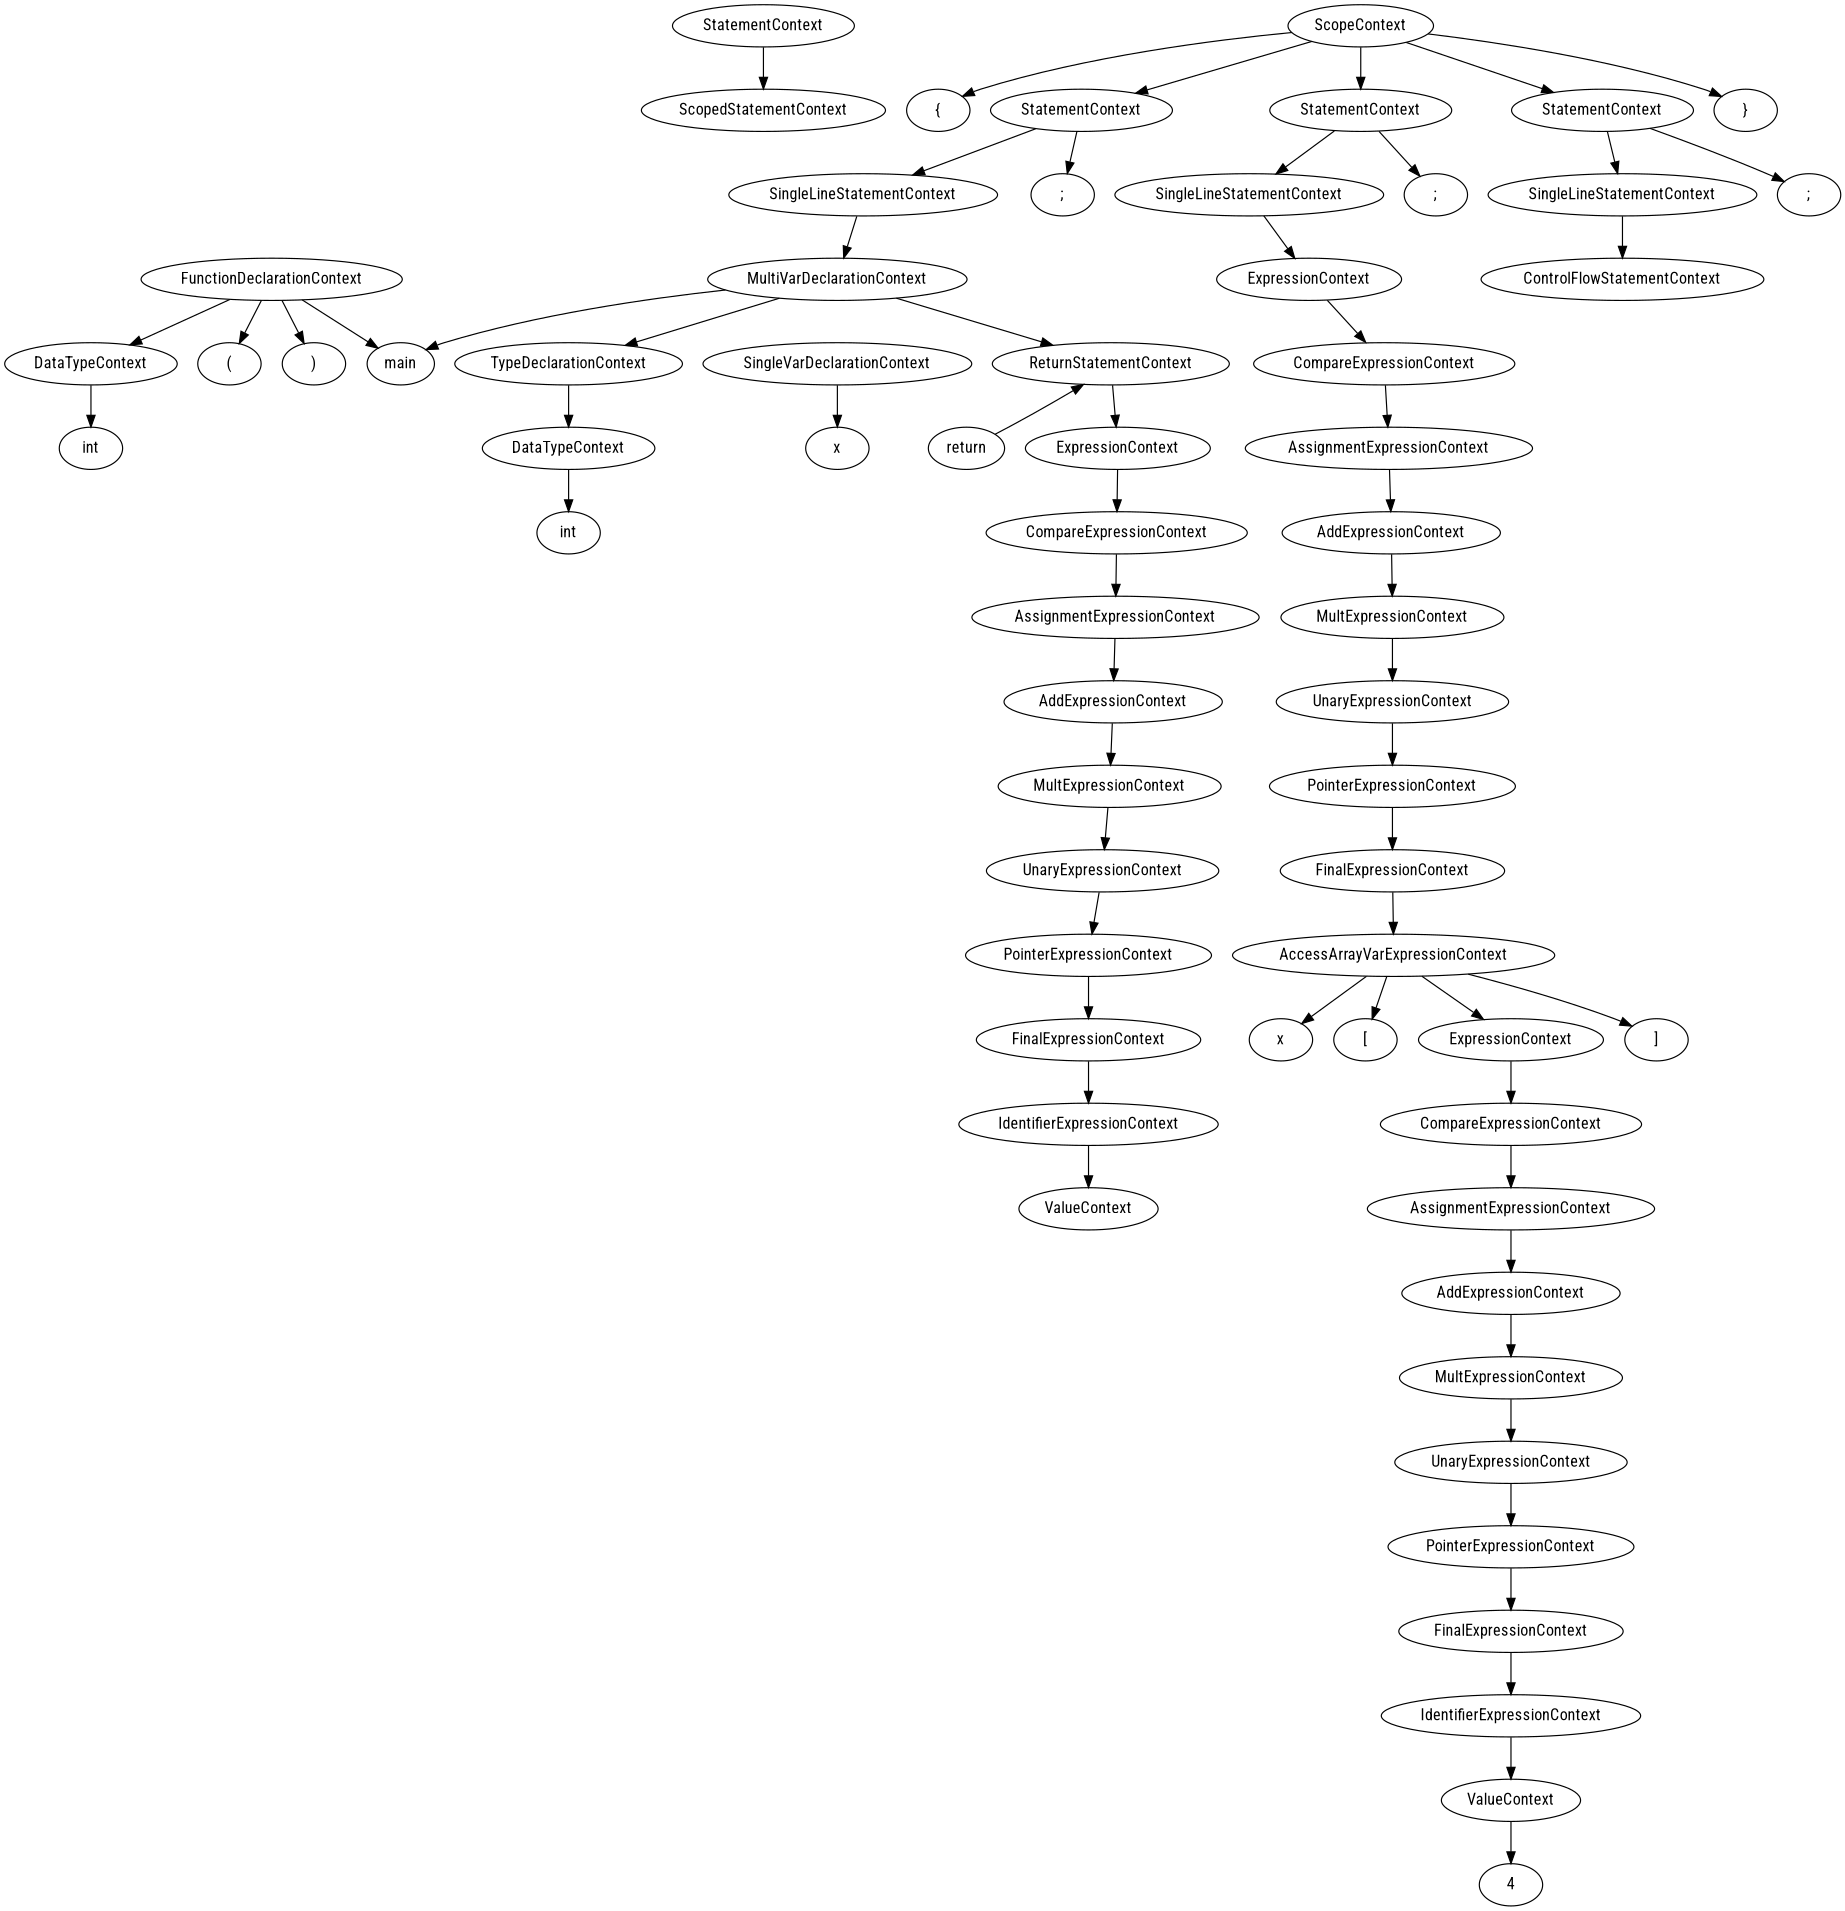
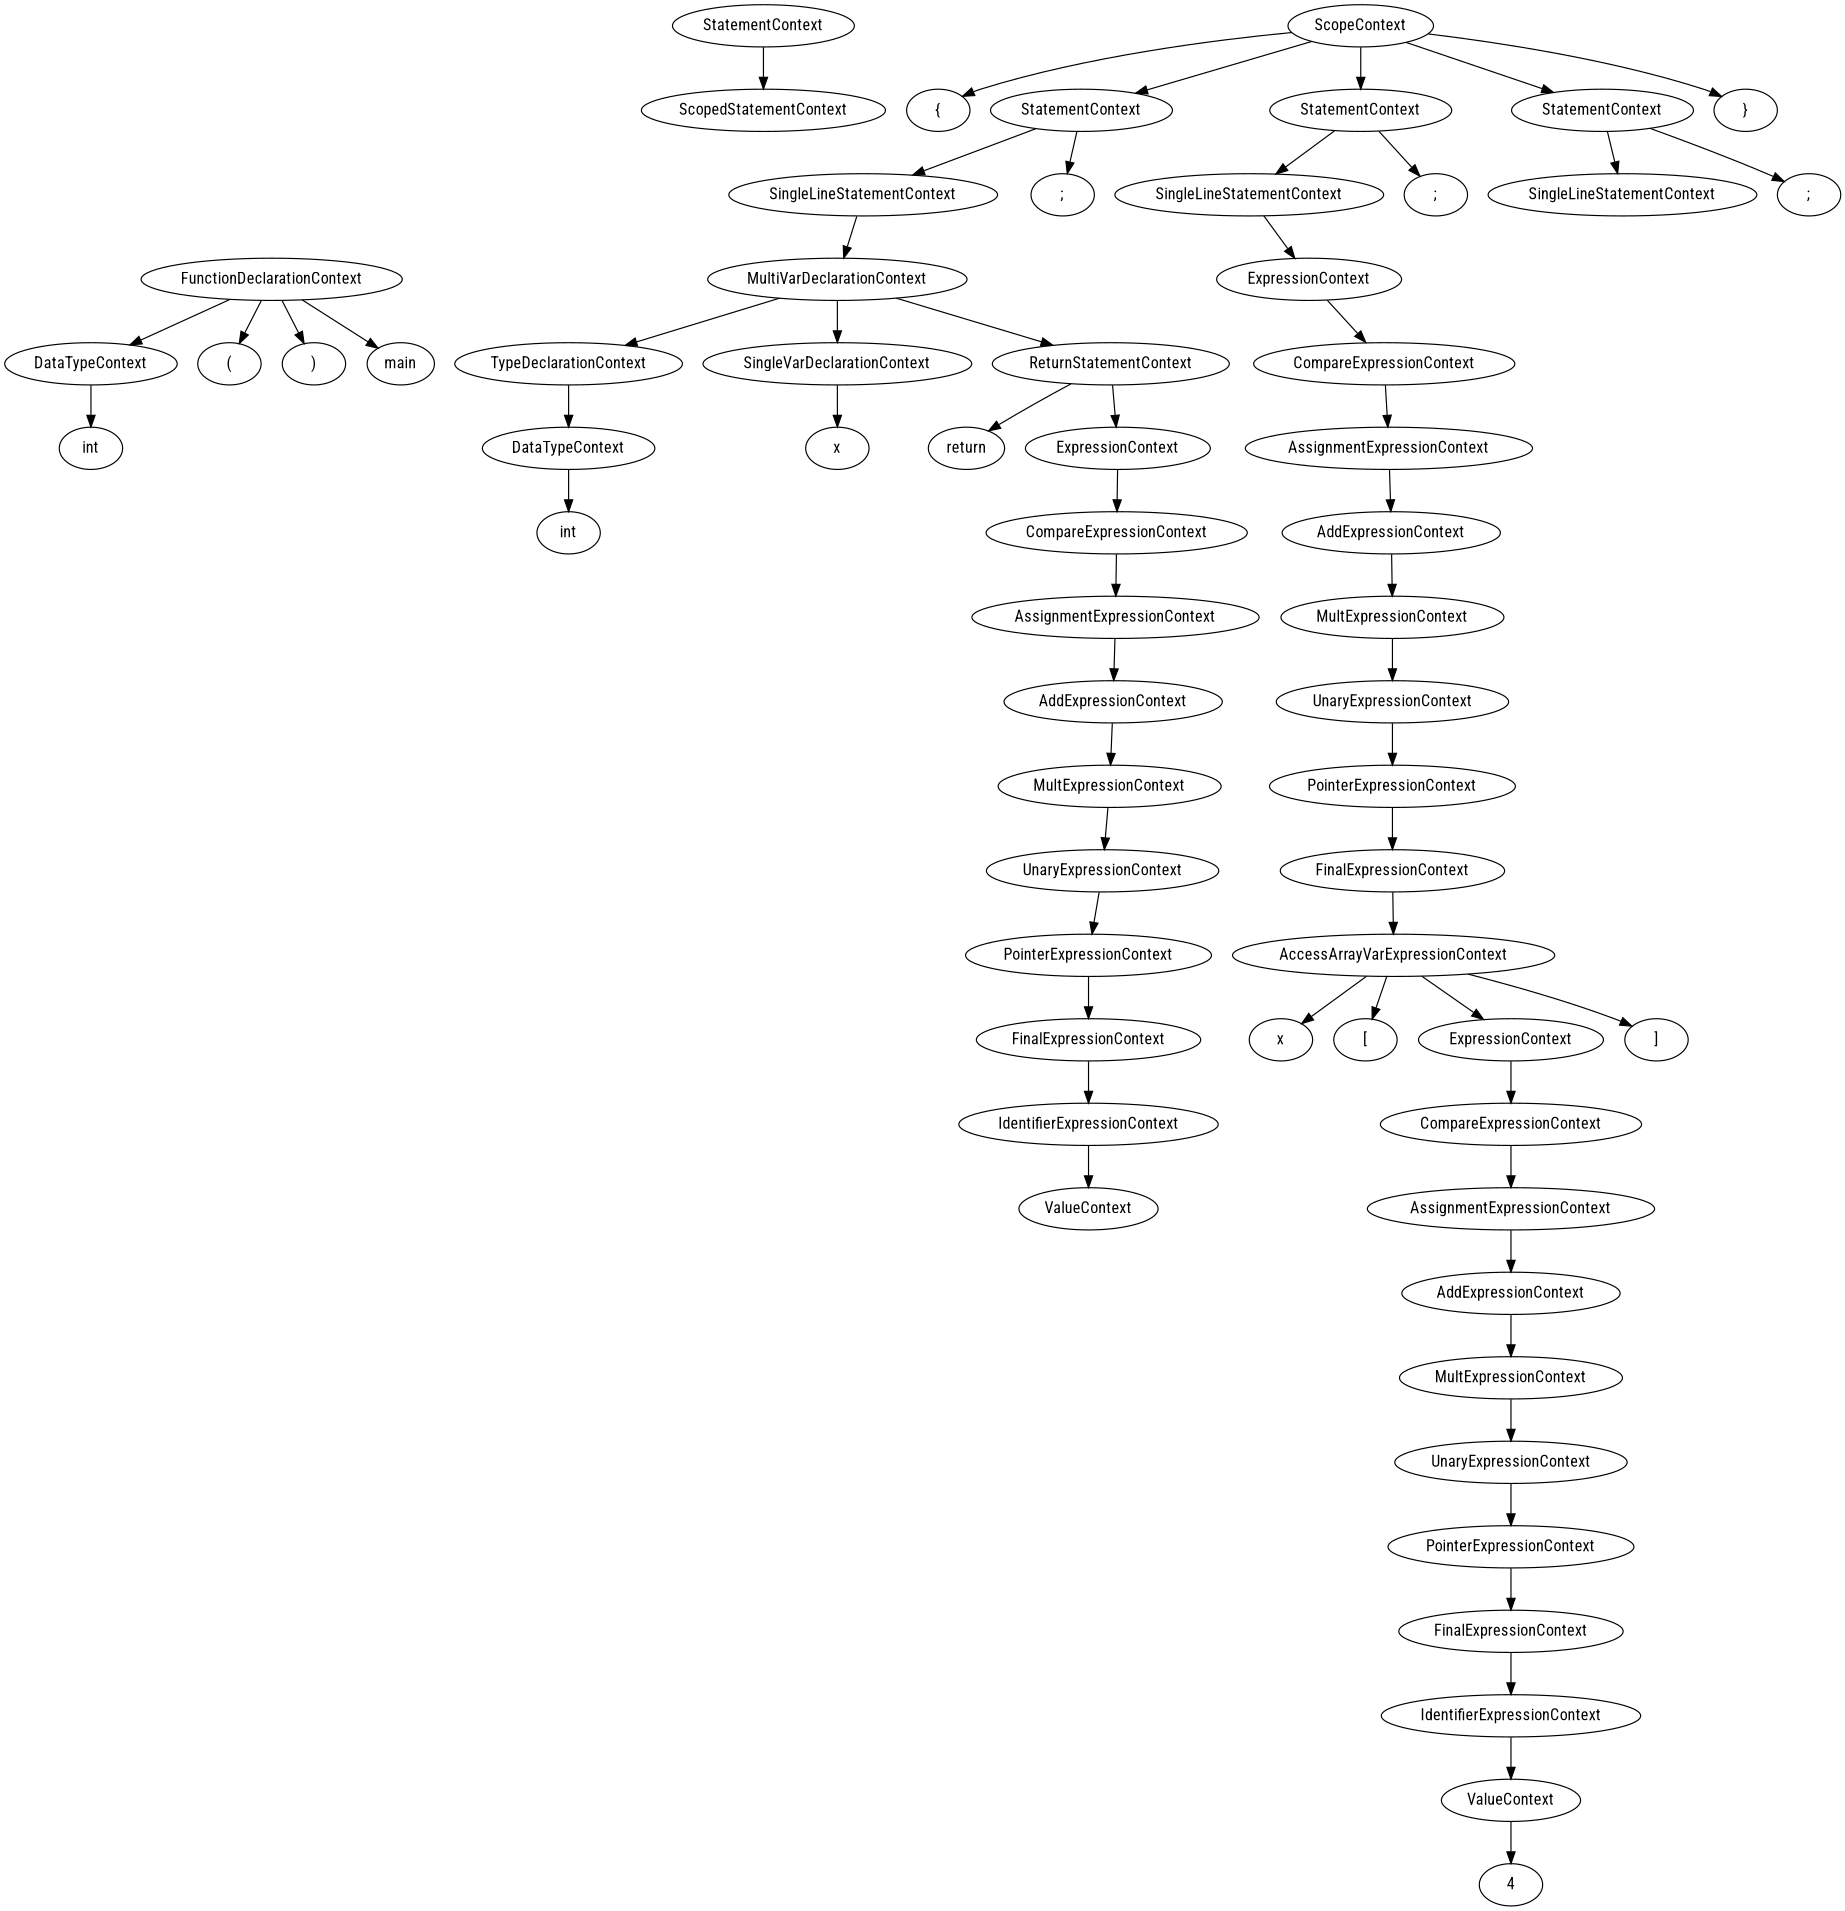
(1623, 279) -> none
(580, 311) -> (837, 316)
(1034, 413) -> (1035, 404)
